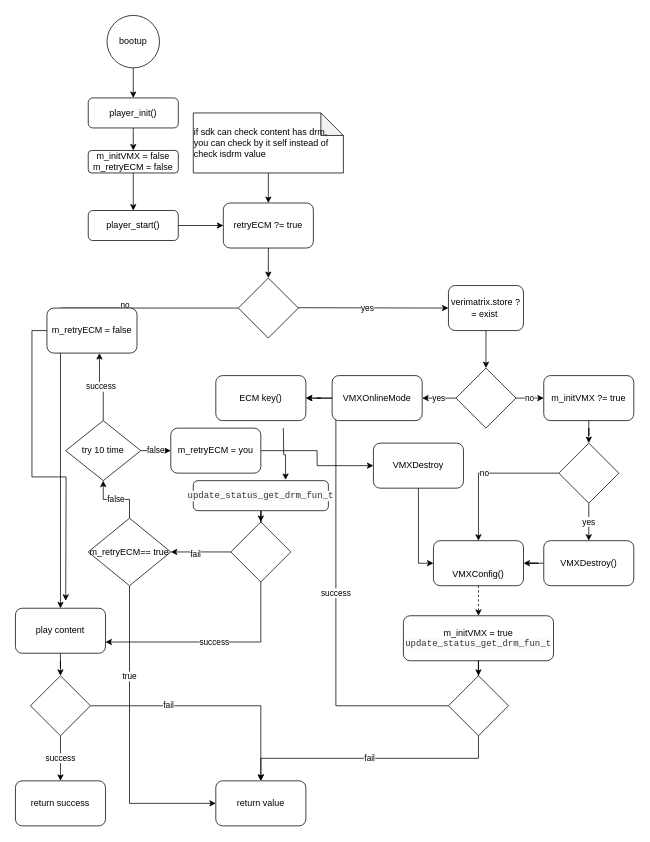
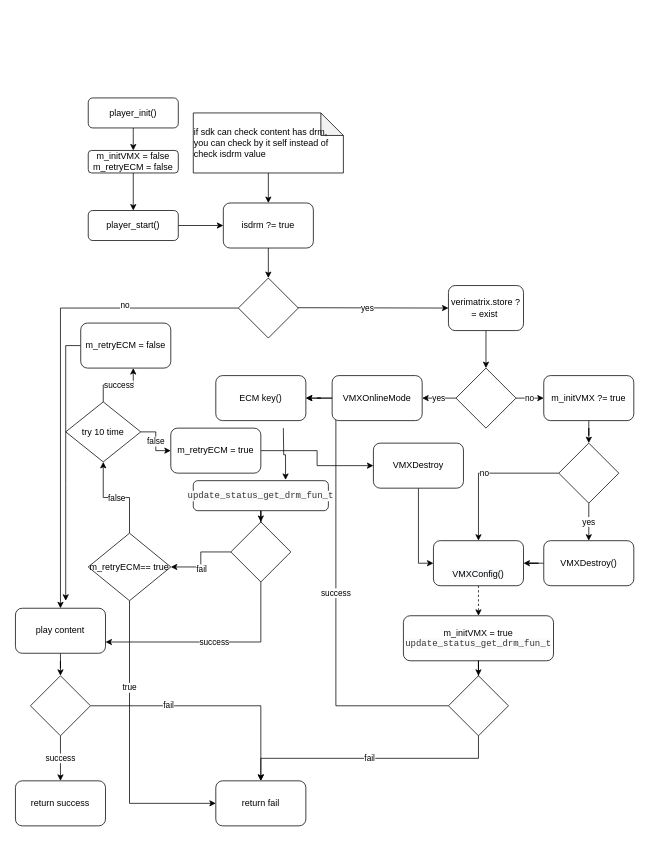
(133, 42) -> none
(133, 80) -> none
(268, 225) -> (268, 225)
(92, 330) -> (126, 345)
(103, 450) -> (103, 432)
(216, 450) -> (216, 450)
(129, 552) -> (129, 567)
(261, 803) -> (261, 803)
